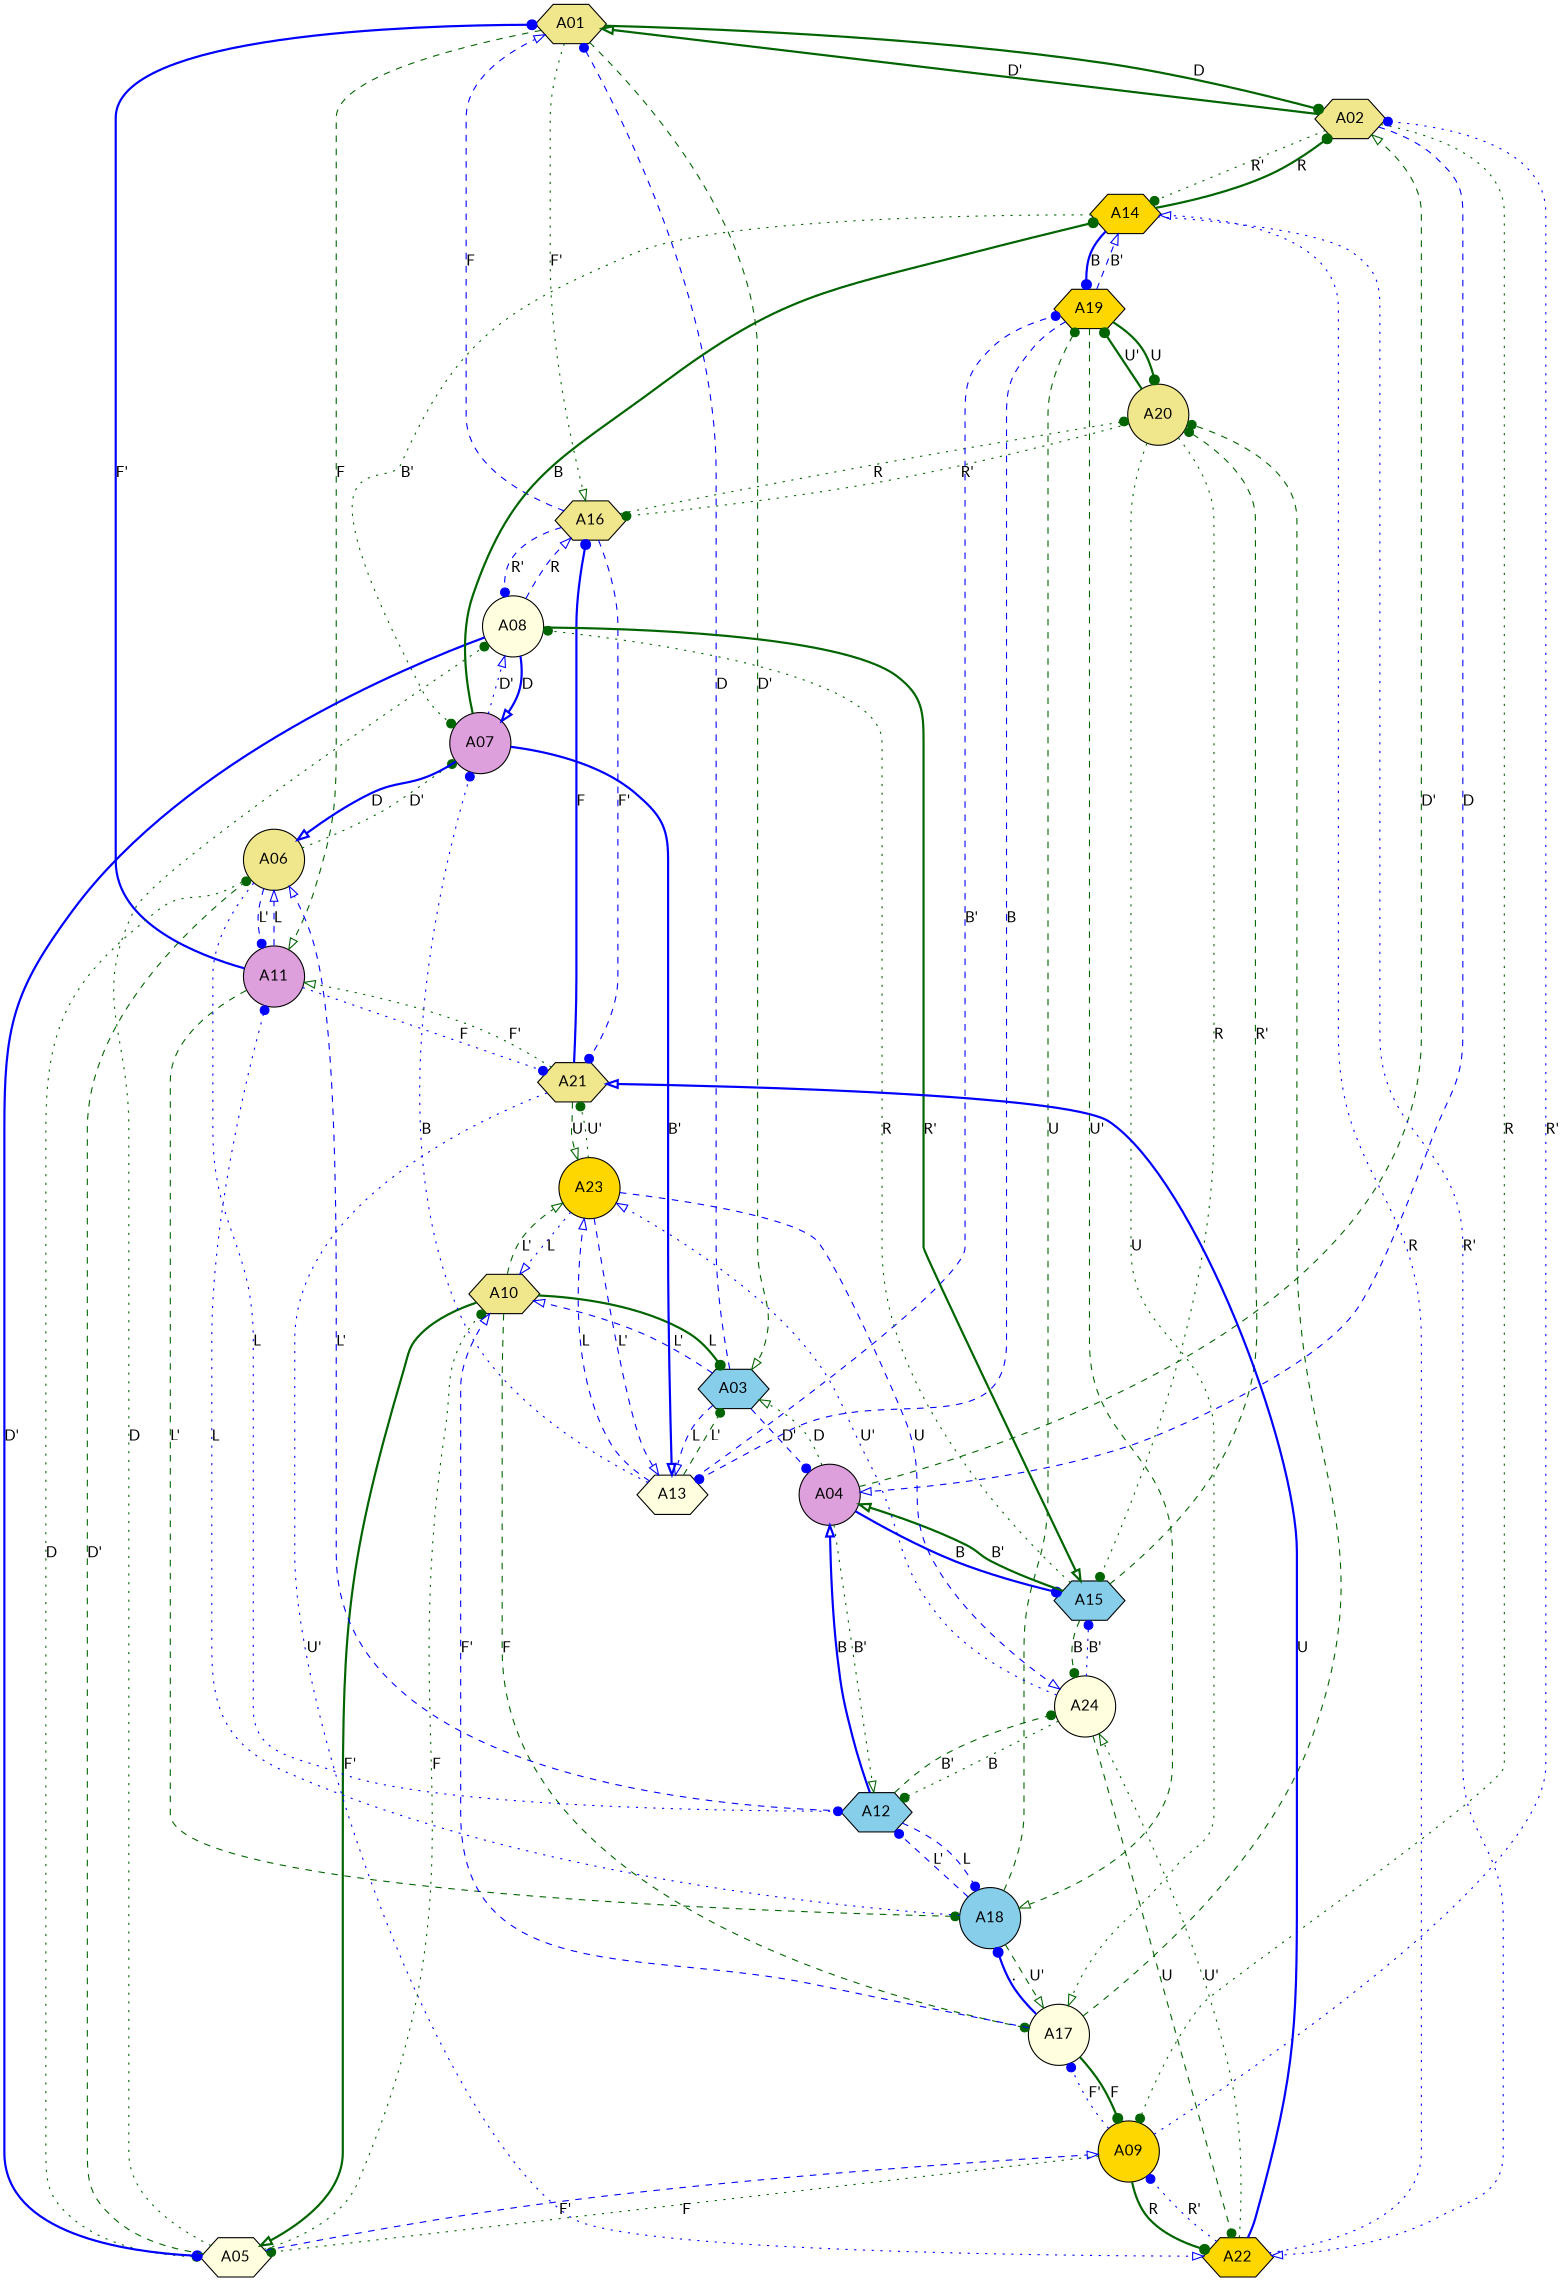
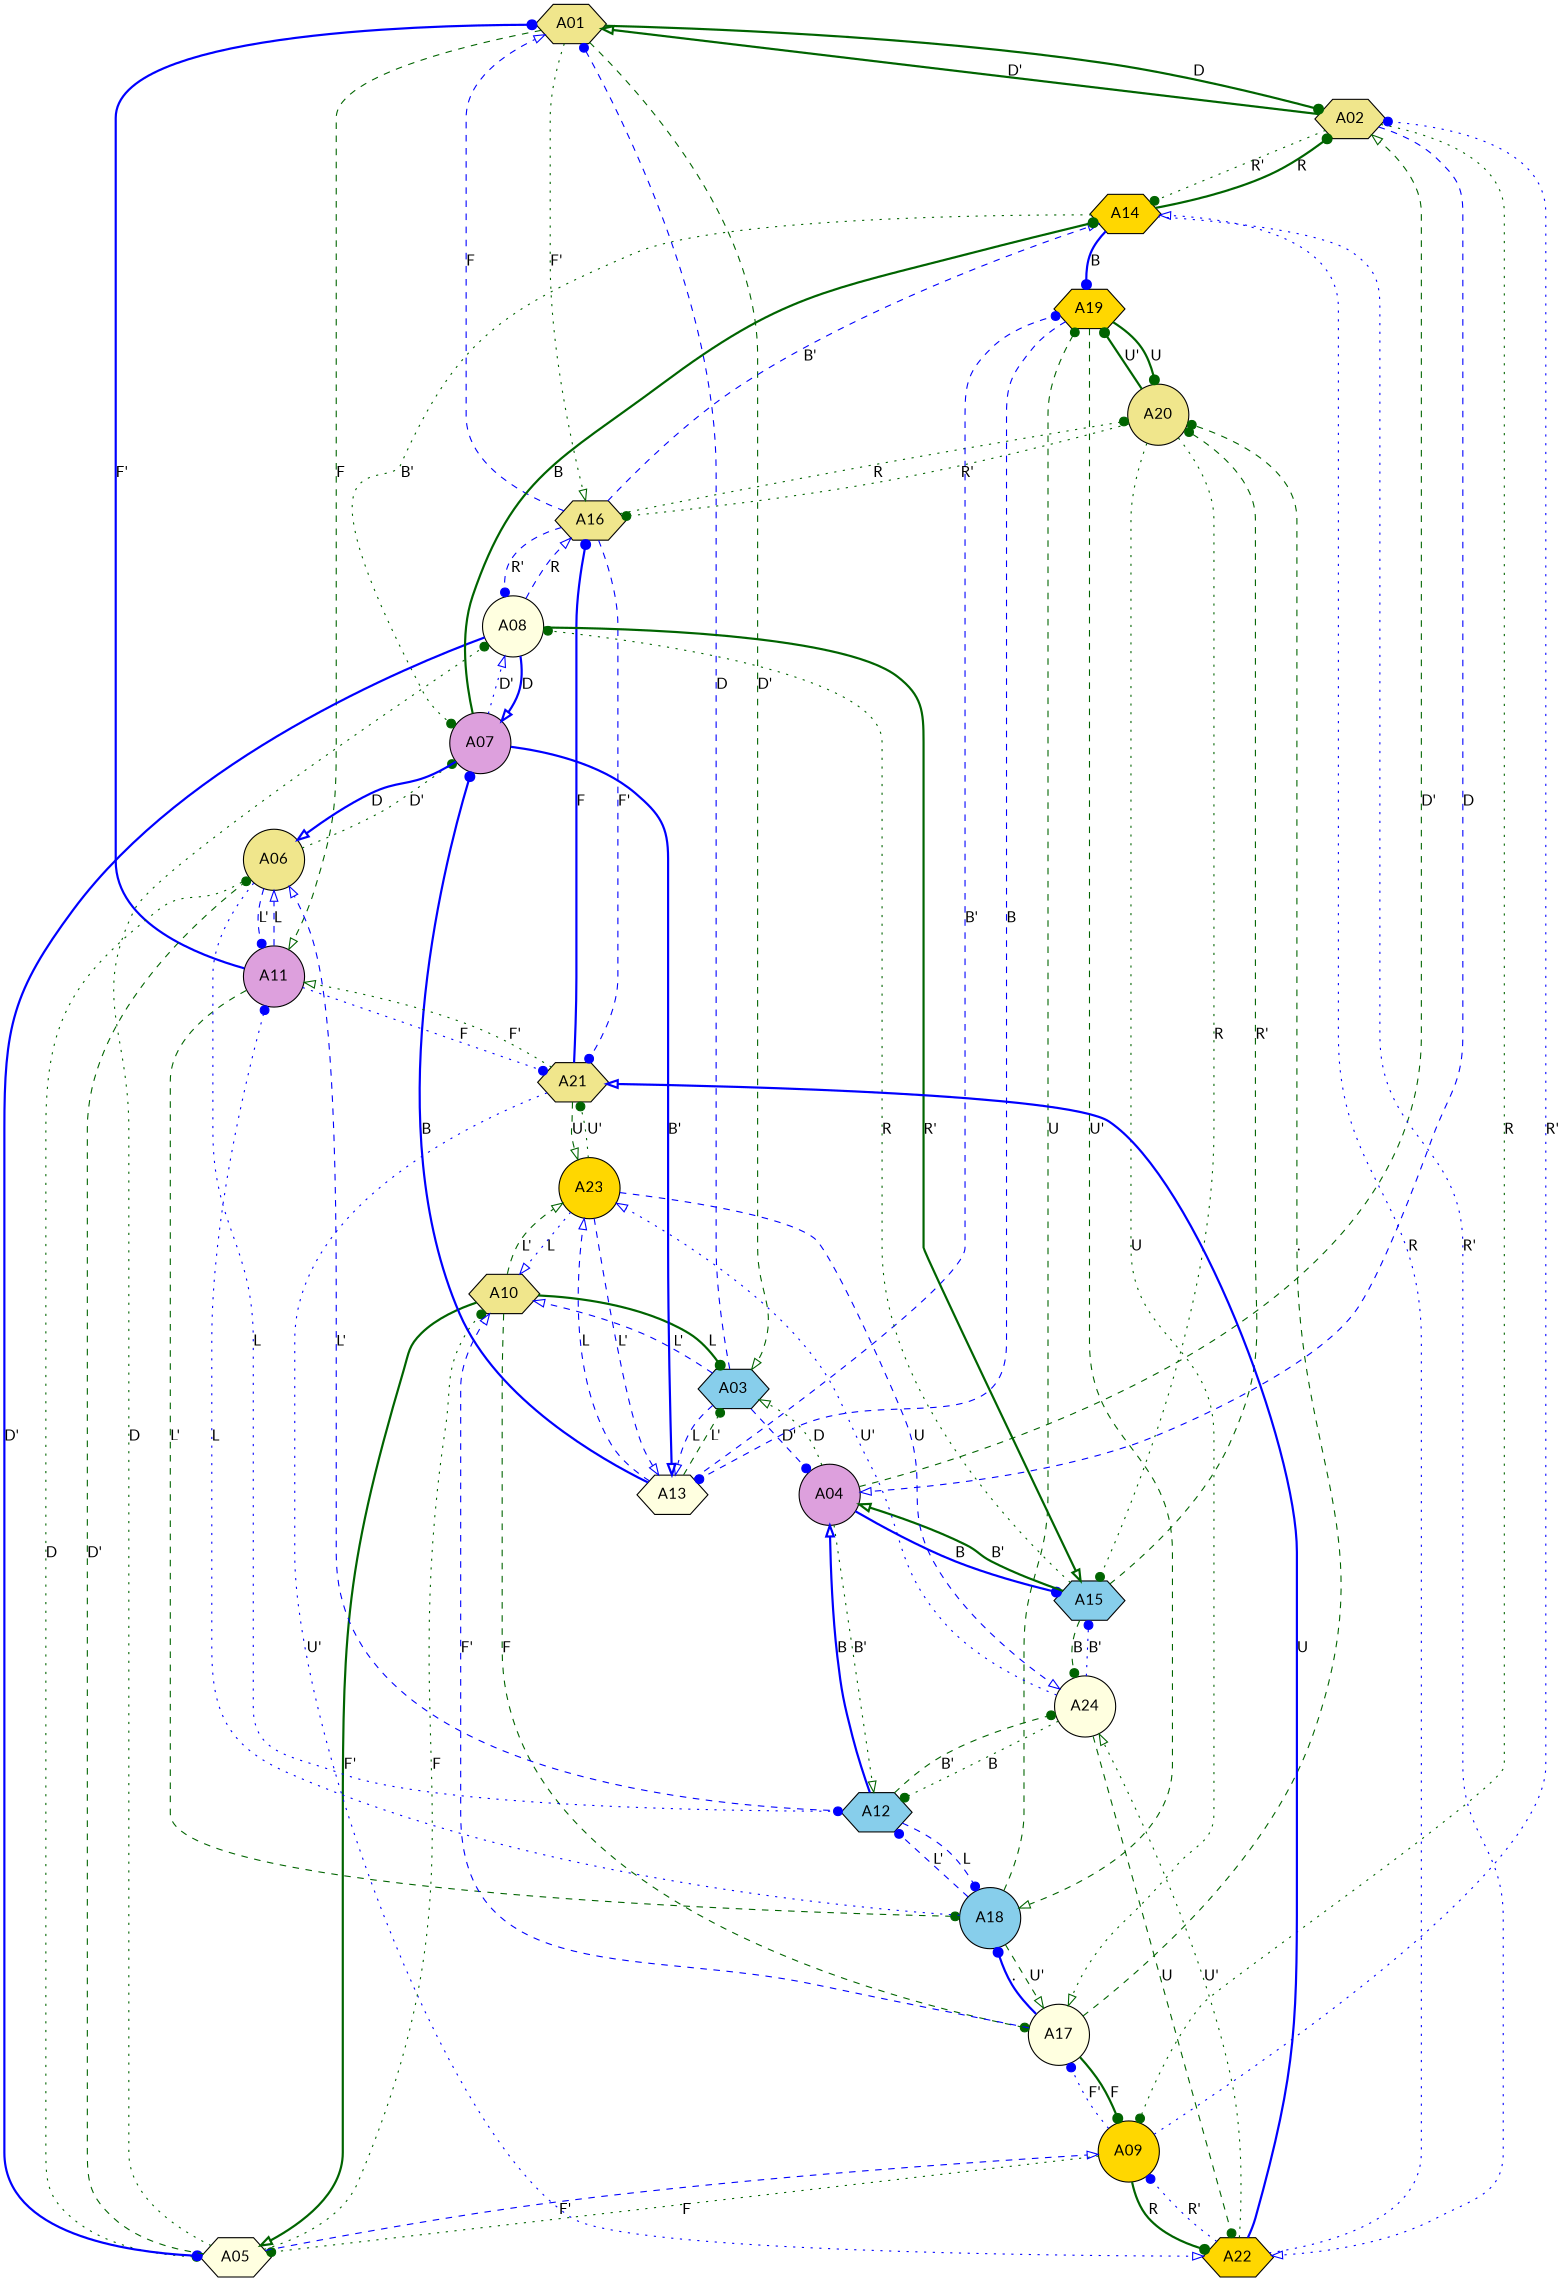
(1105, 267) -> (830, 334)
(425, 1176) -> (425, 1176)
